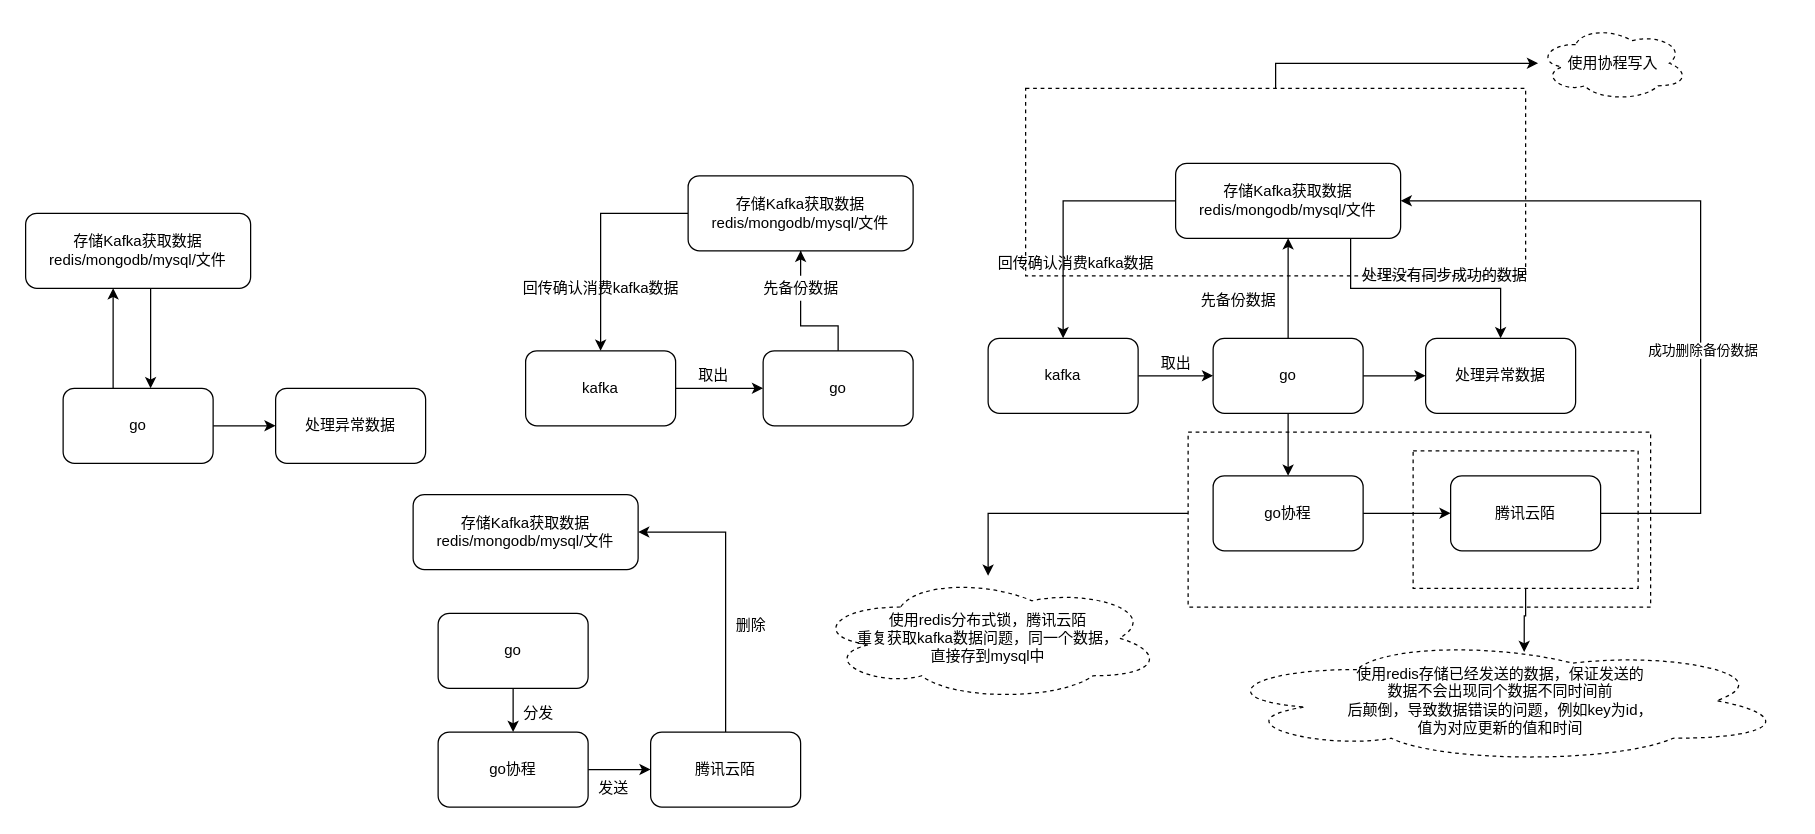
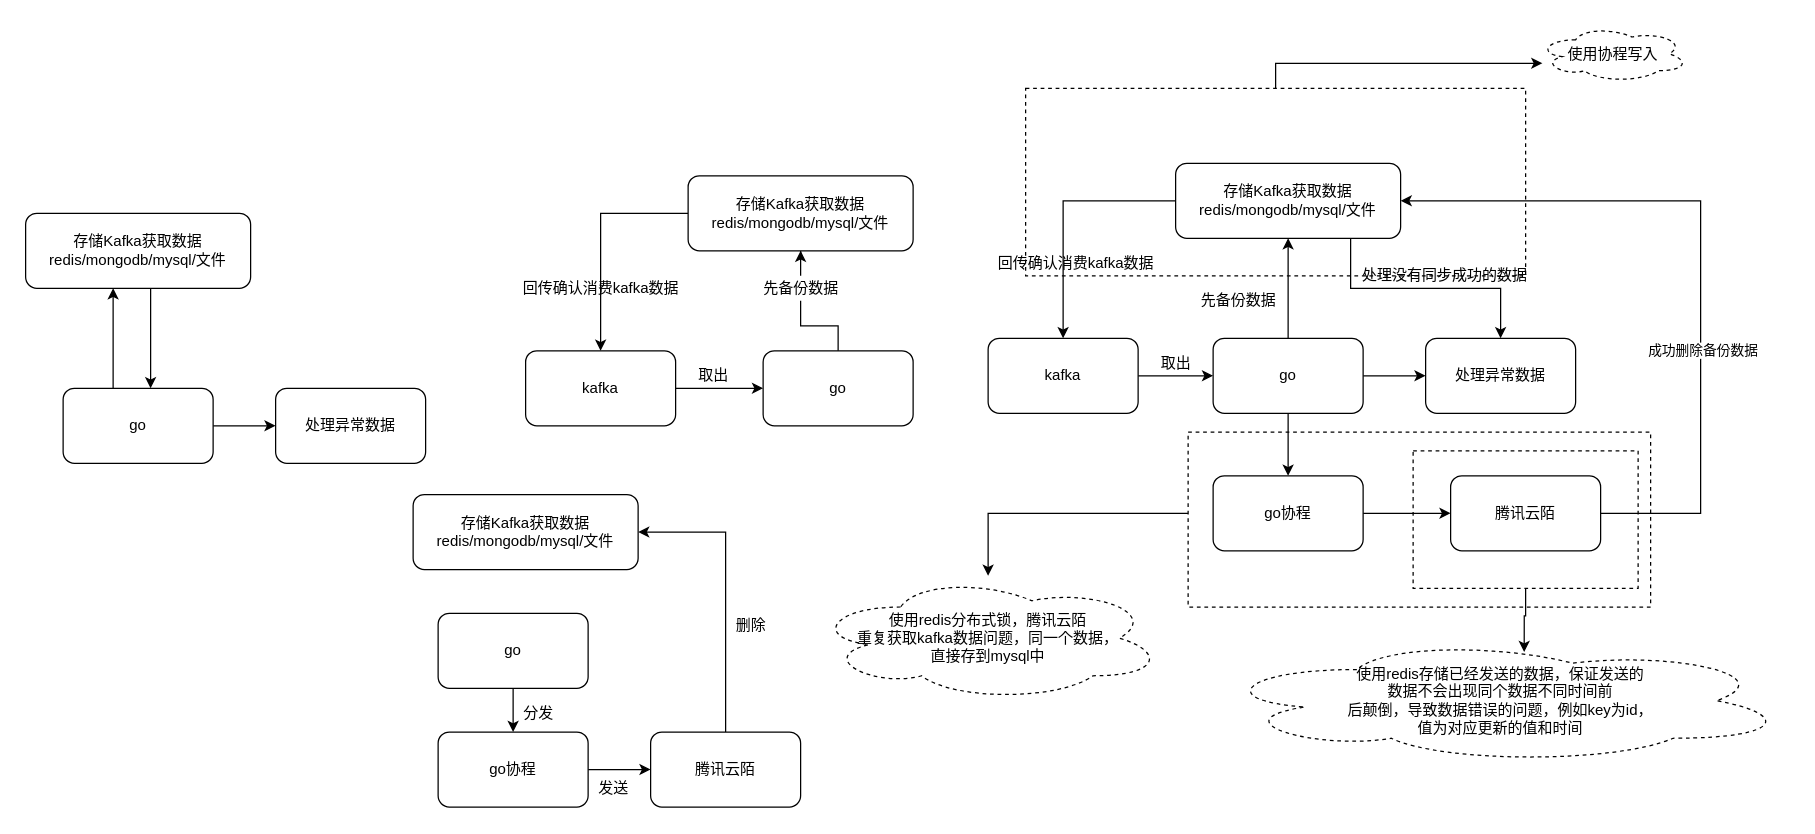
(1613, 63) -> (1613, 54)
